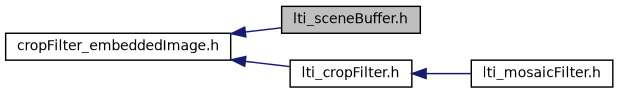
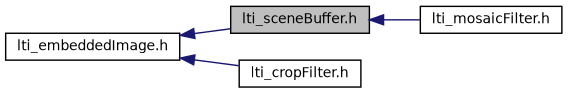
(118, 47) -> (93, 47)
(449, 74) -> (402, 20)
